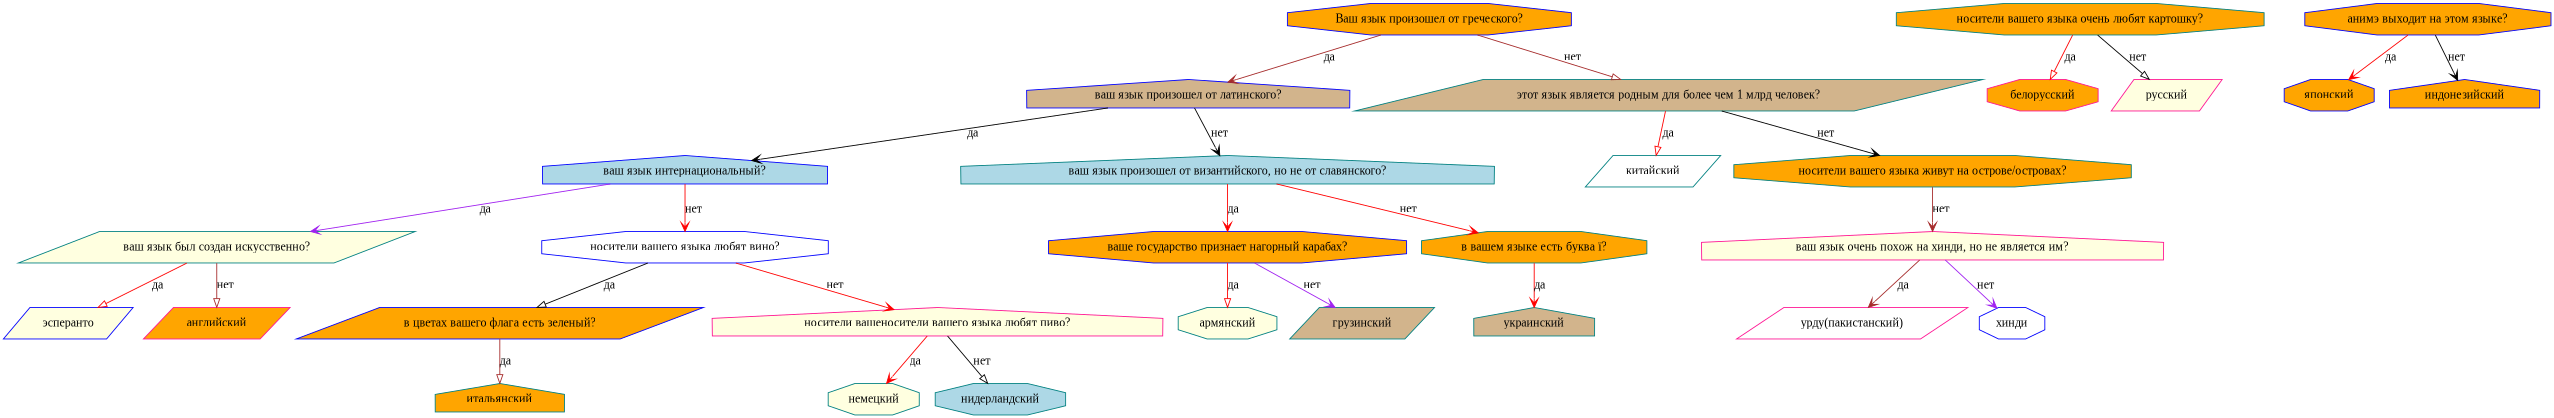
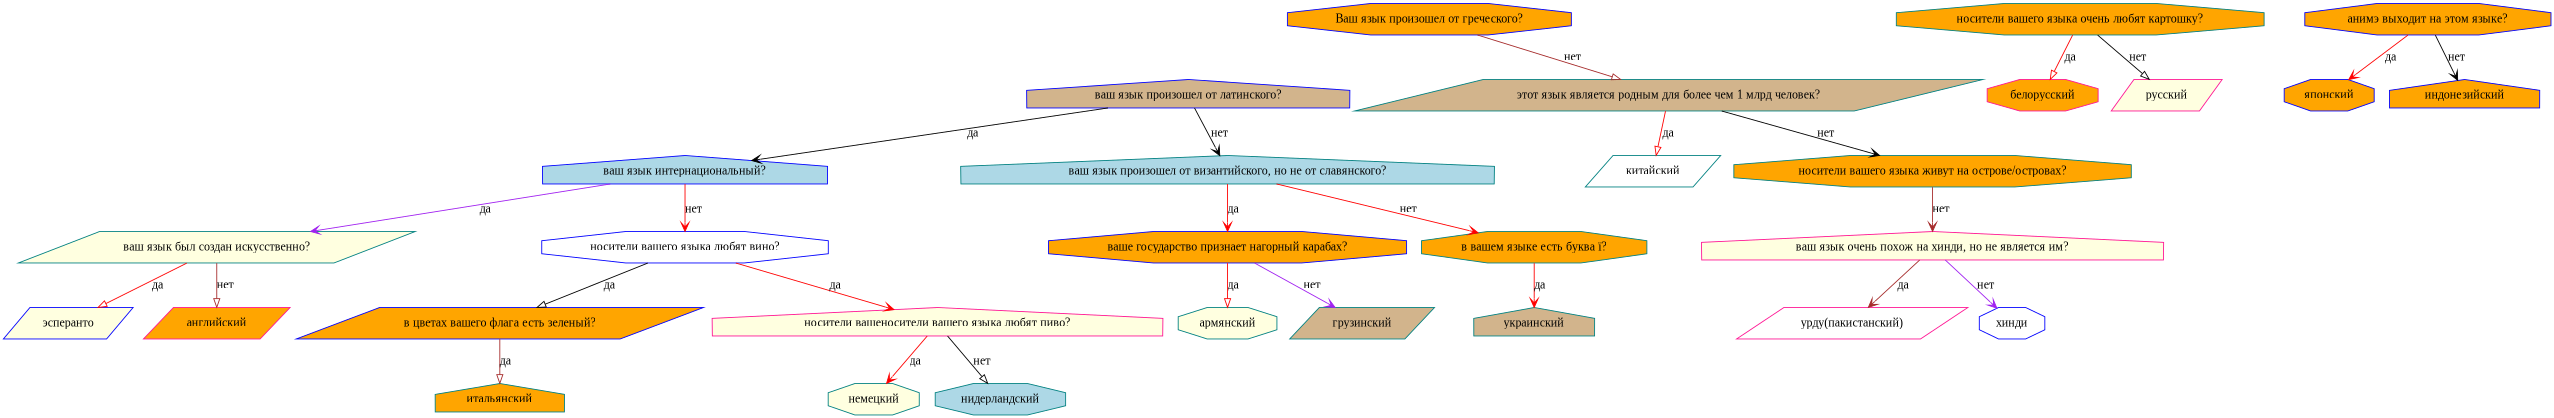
(1309, 57) -> none
(835, 285) -> (835, 285)
